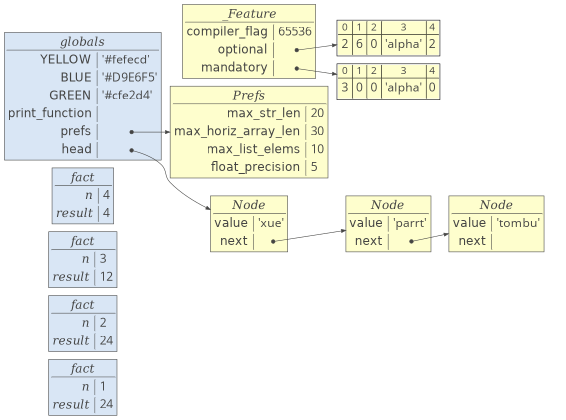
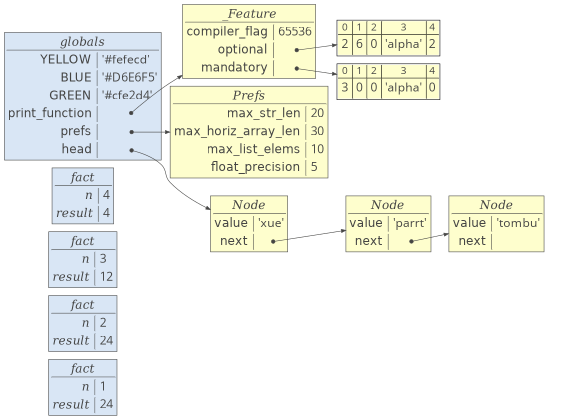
(128, 78) -> (128, 78)
none -> (155, 94)
